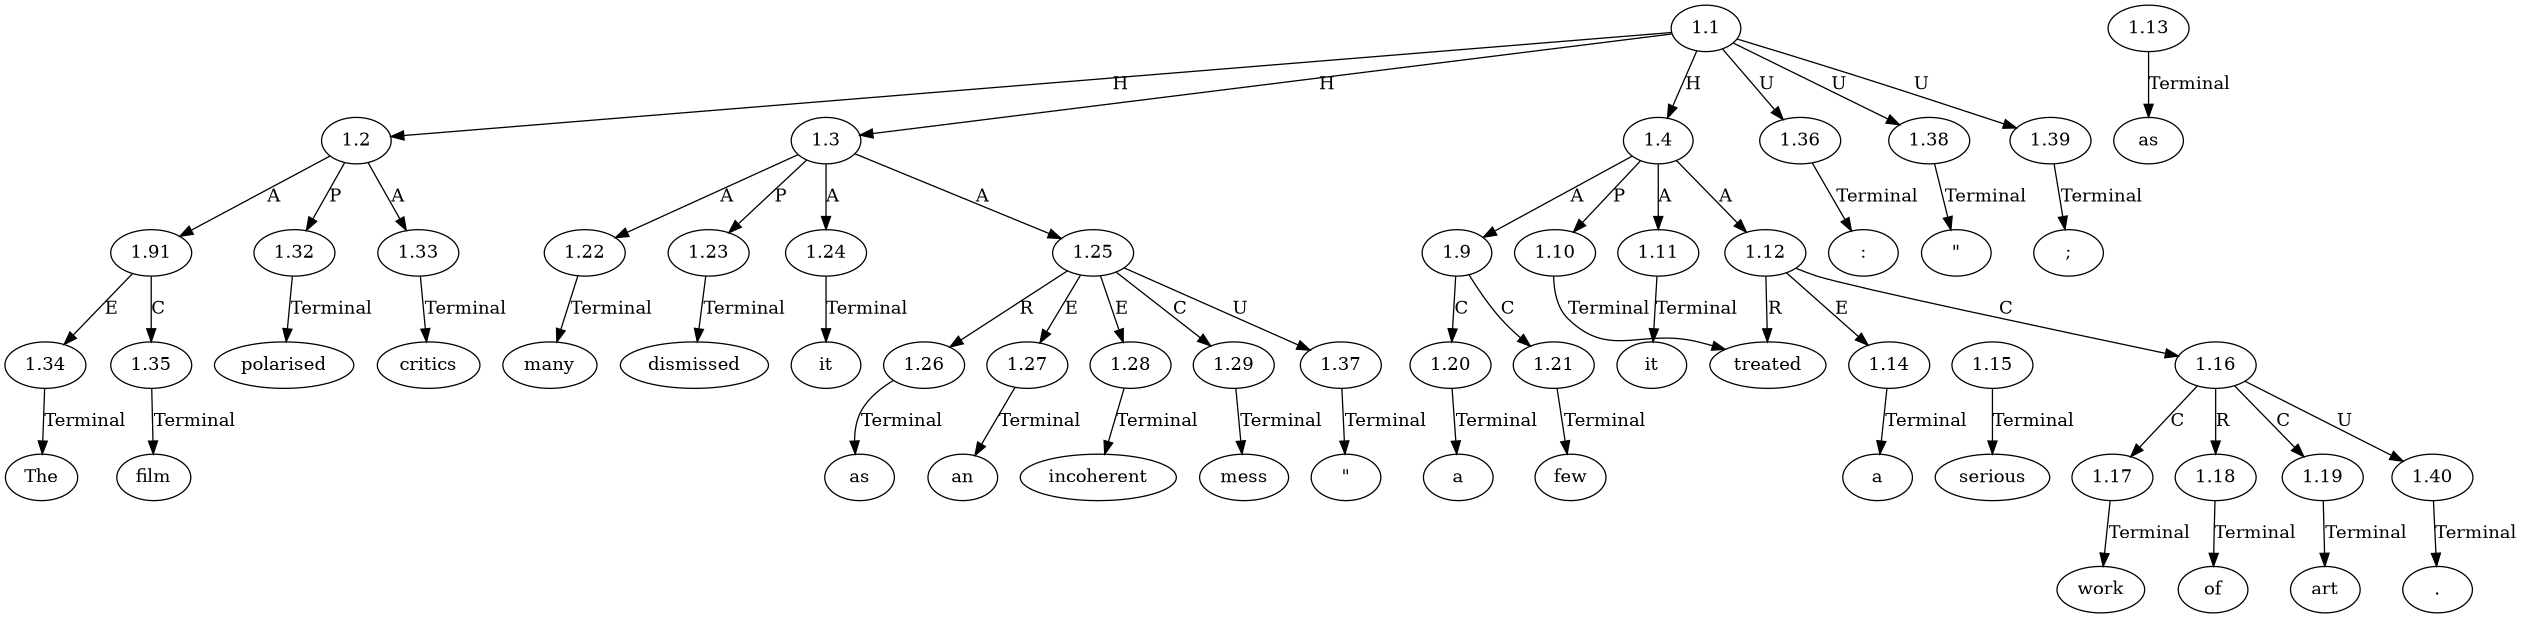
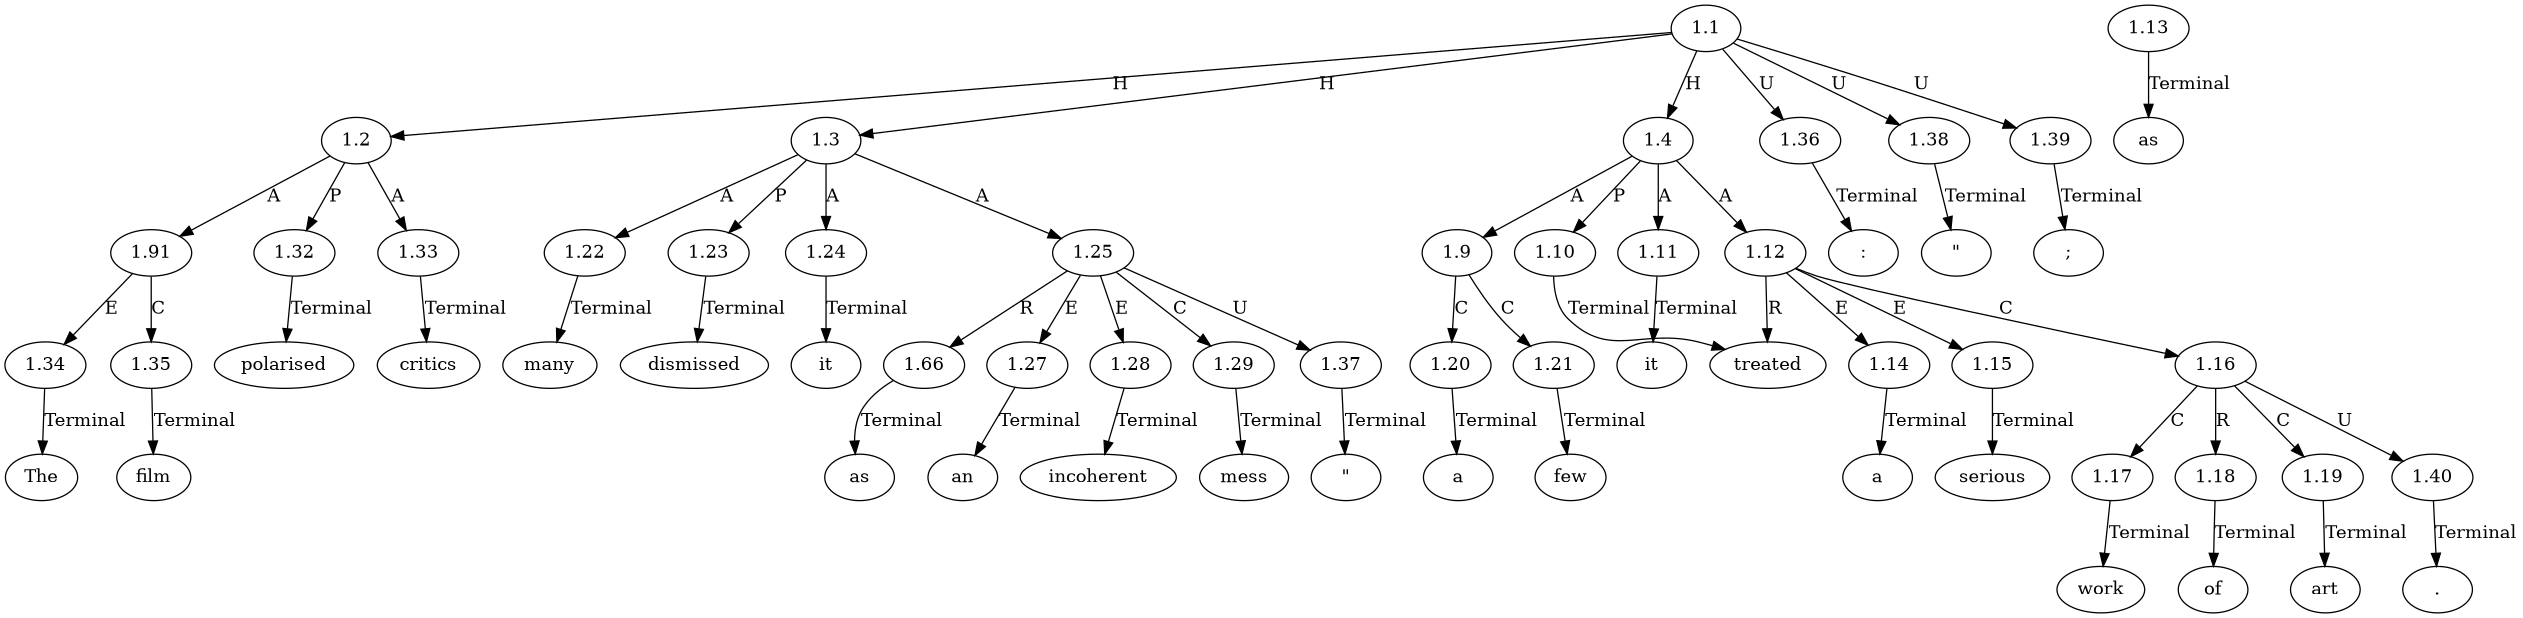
none -> (1873, 306)
(924, 365) -> (924, 365)
